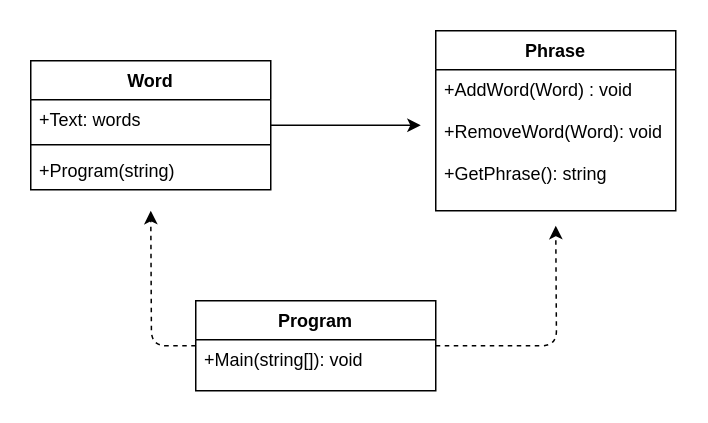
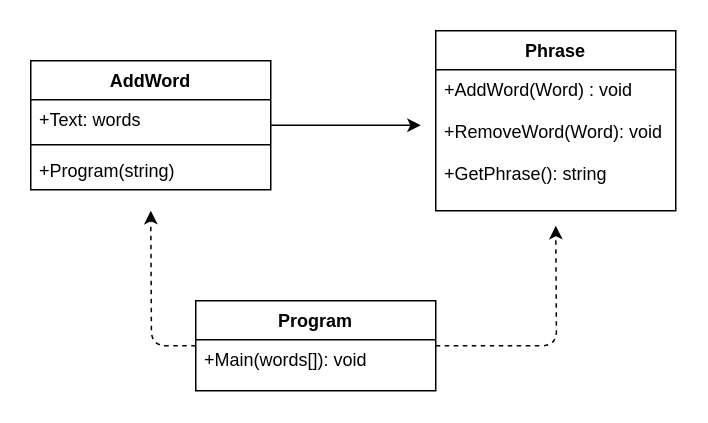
(150, 81) -> (150, 81)
(298, 360) -> (295, 360)
